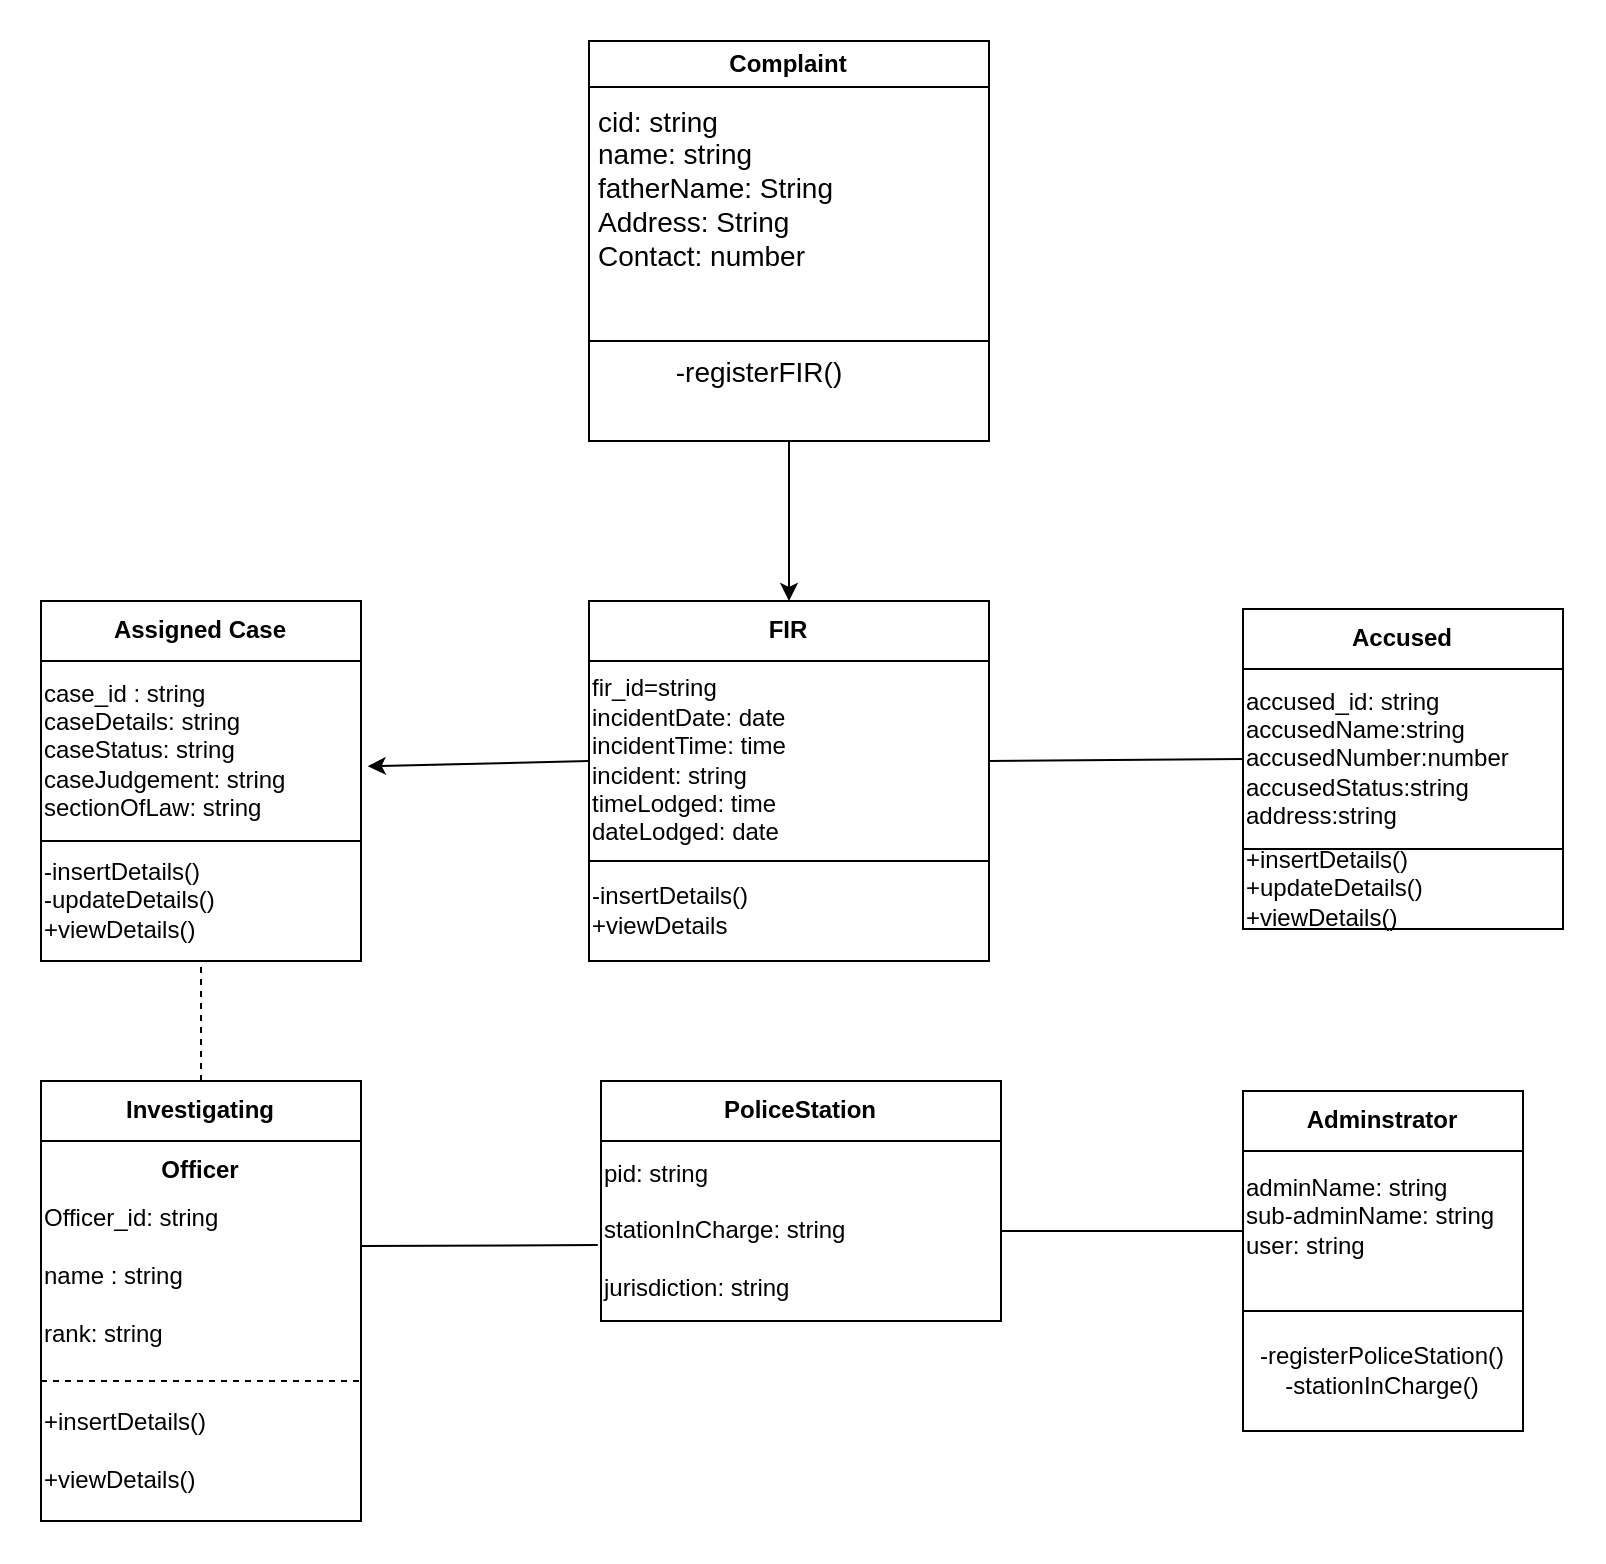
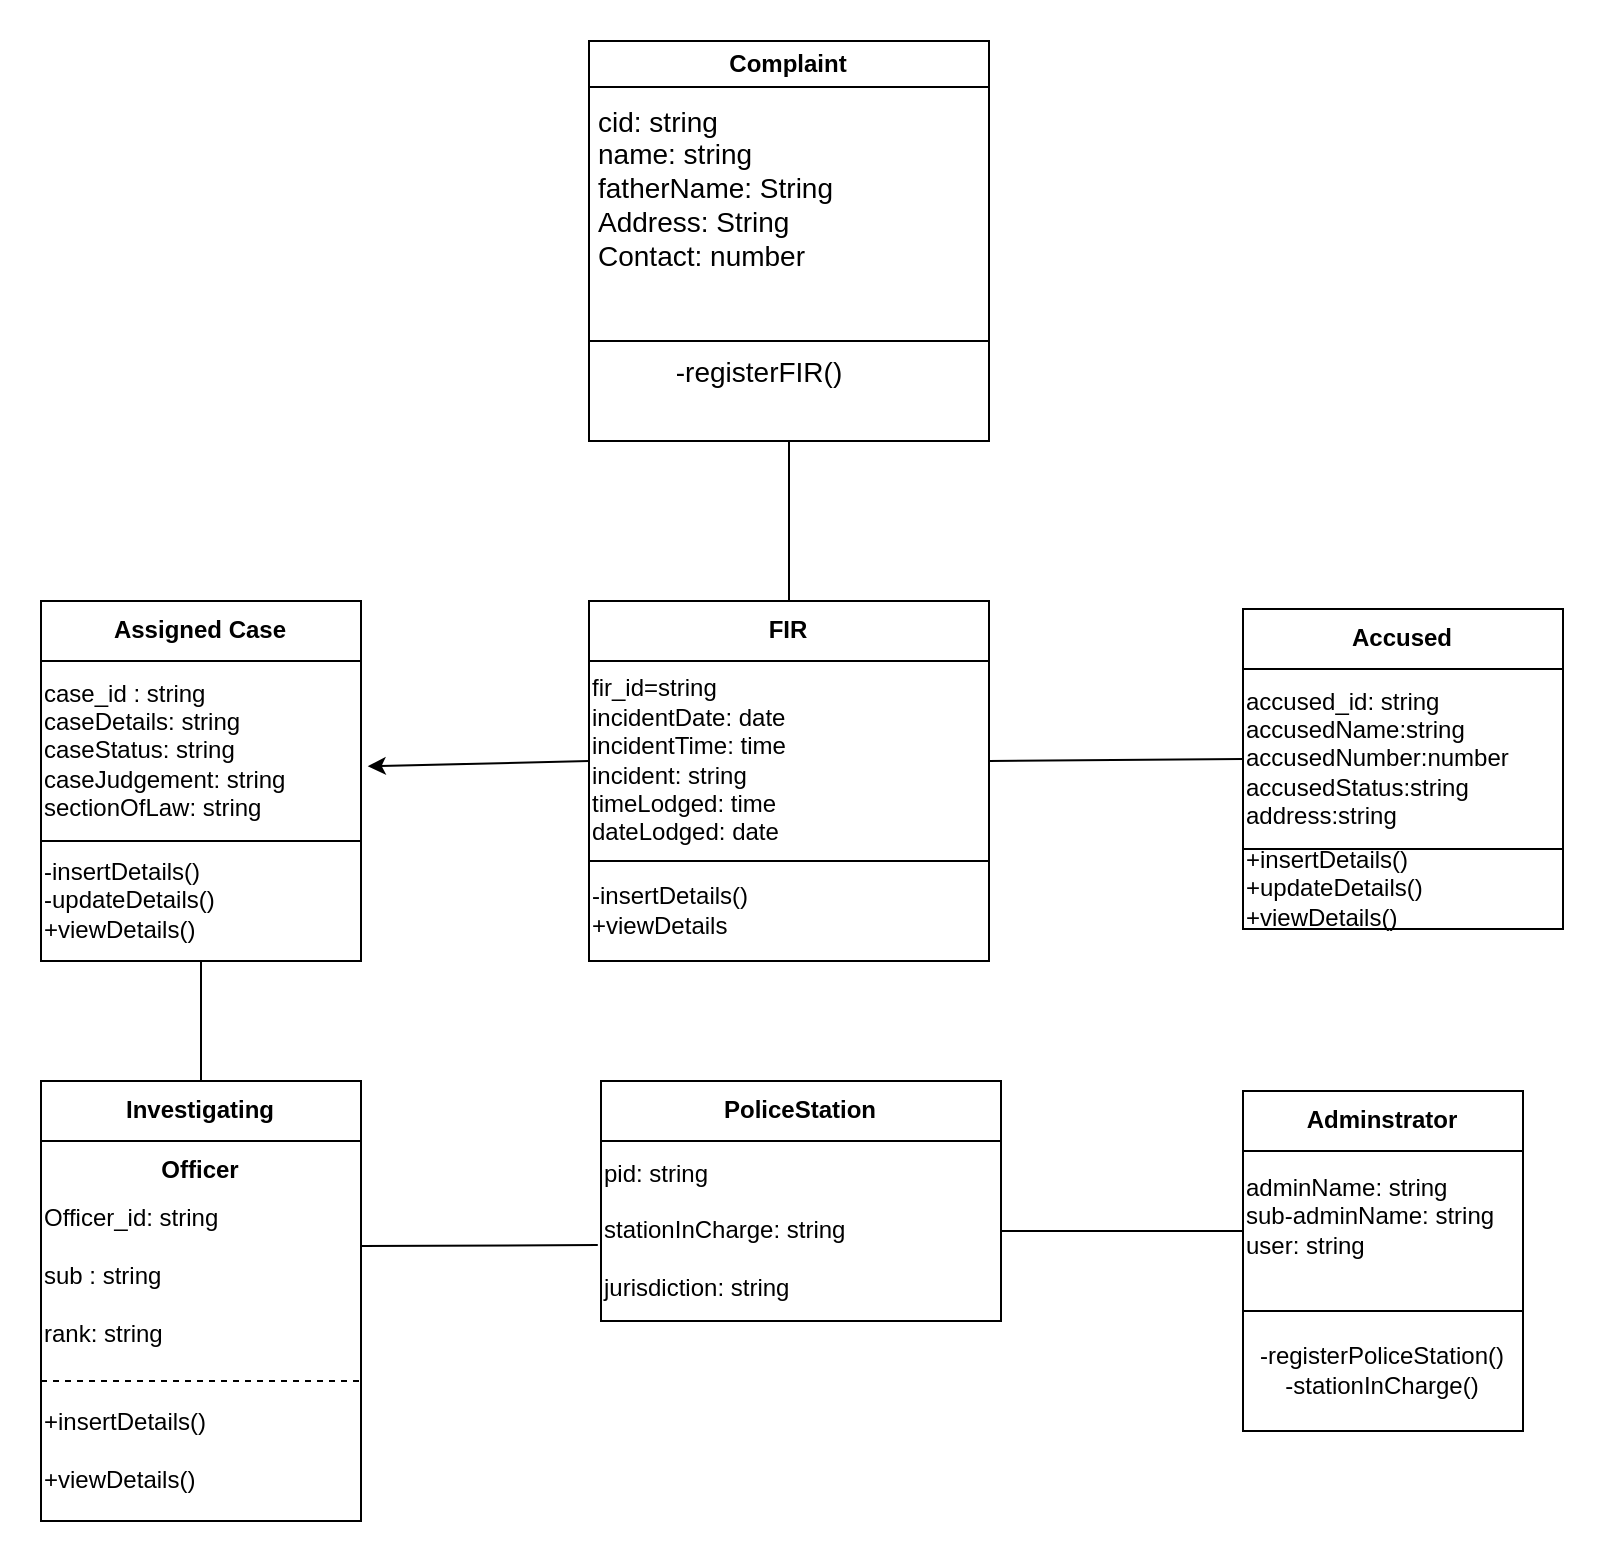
(789, 586) -> (789, 591)
(201, 1021) -> (201, 1021)
(150, 1291) -> (150, 1291)
